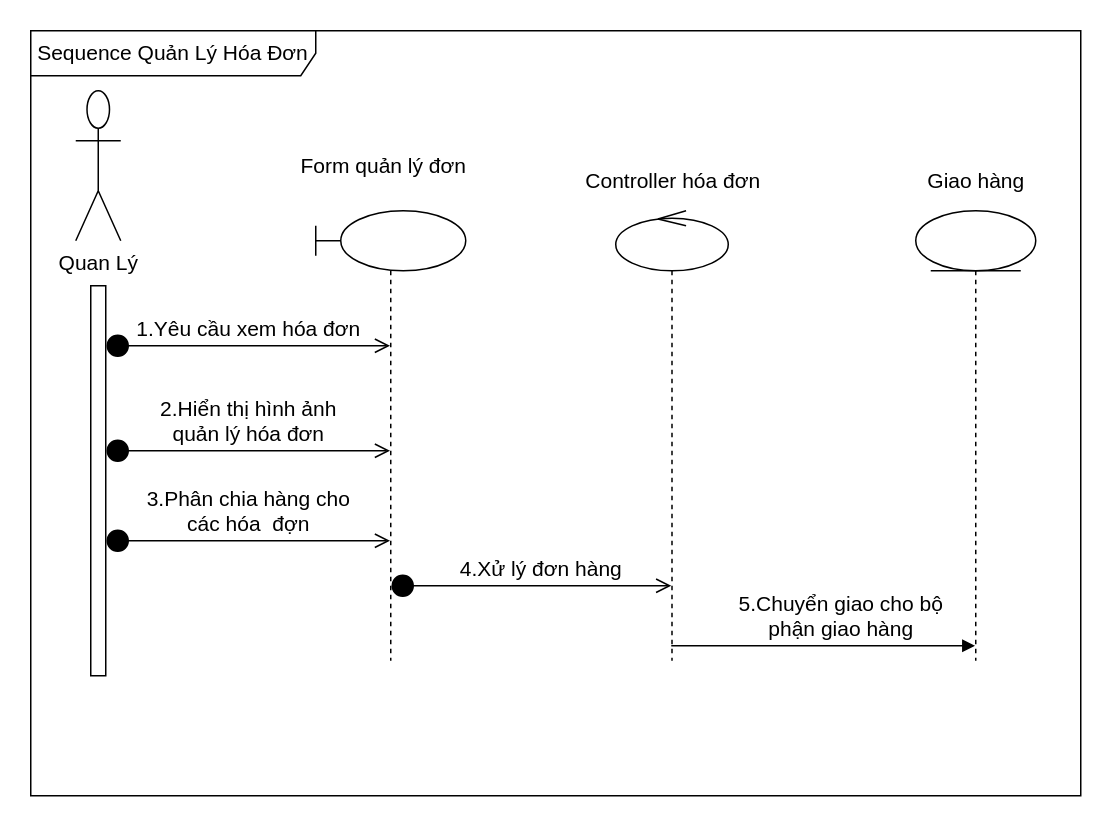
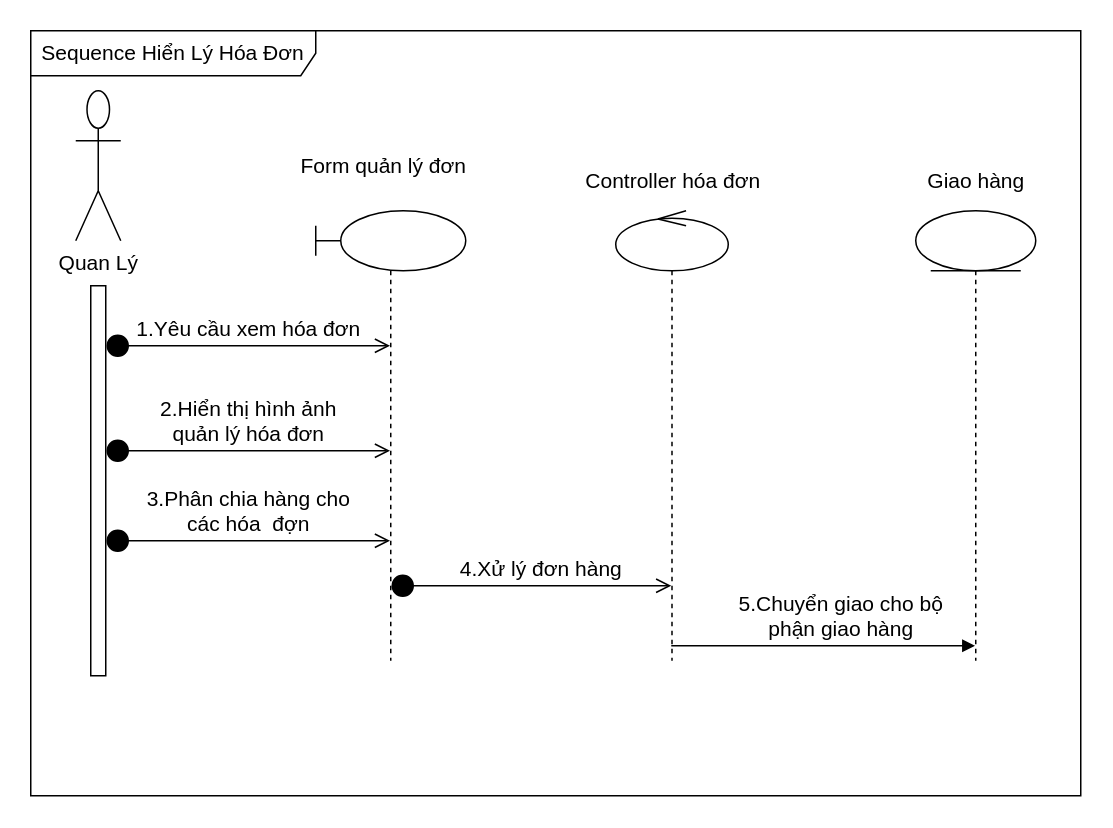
(173, 53) -> (173, 53)
